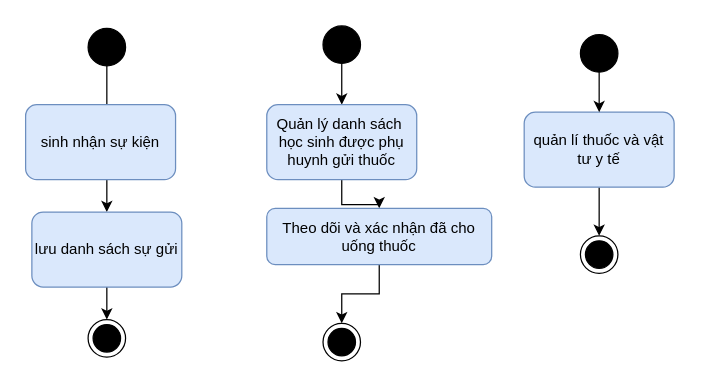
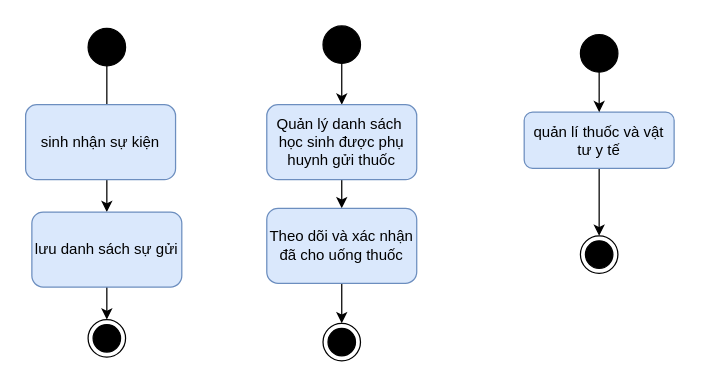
(599, 149) -> (599, 140)
(379, 236) -> (342, 246)
